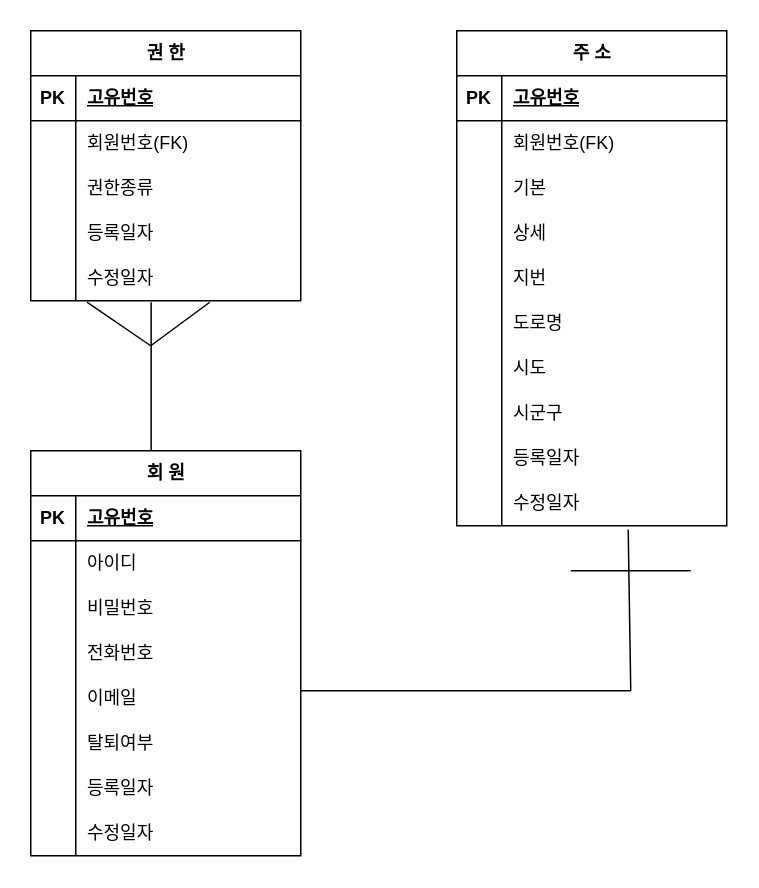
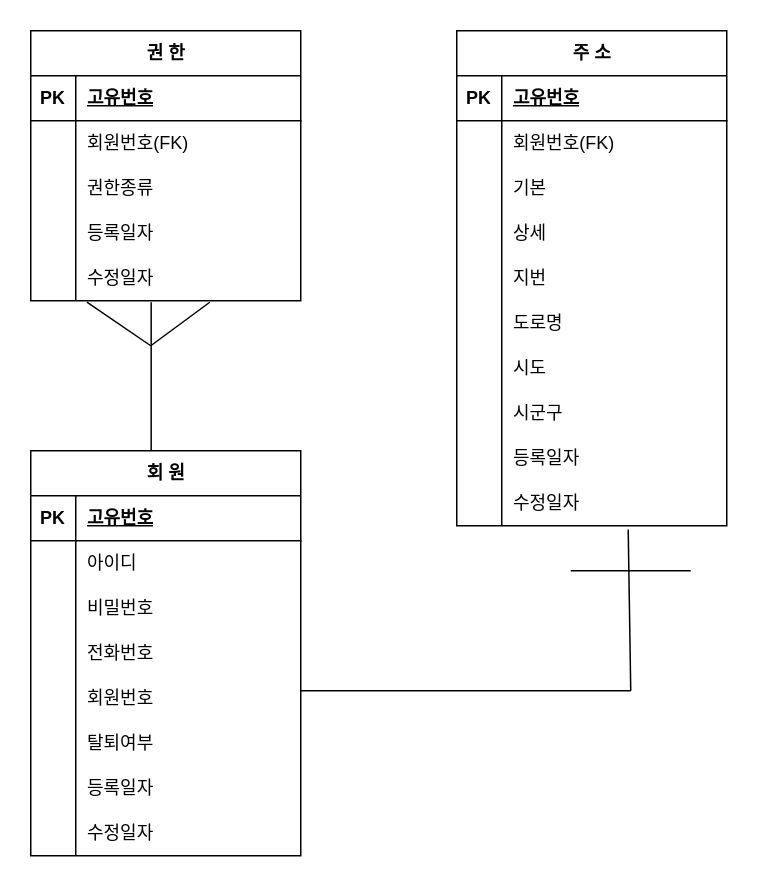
(115, 698) -> (124, 698)
